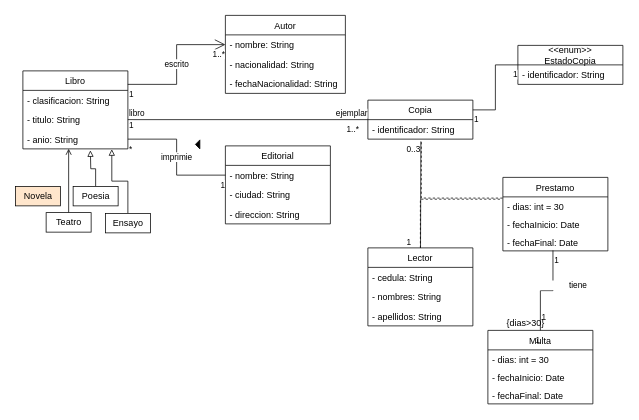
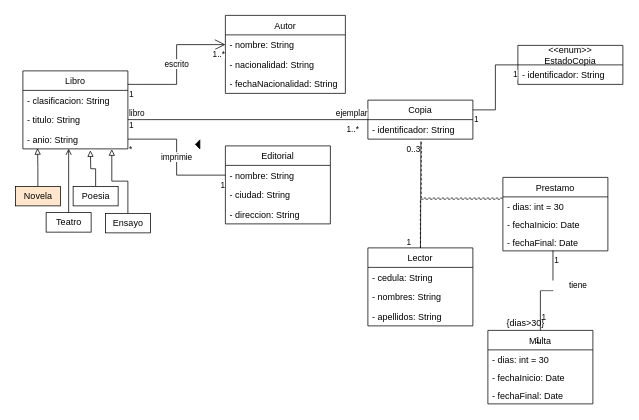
none -> (38, 171)
